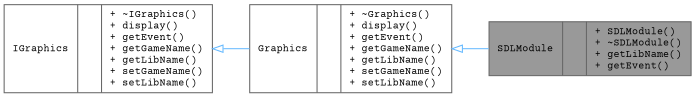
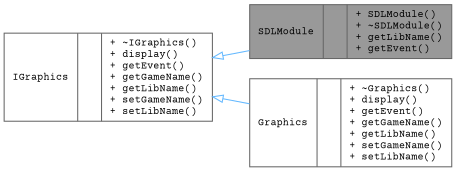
(476, 49) -> (236, 53)
